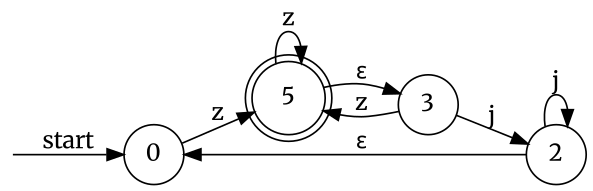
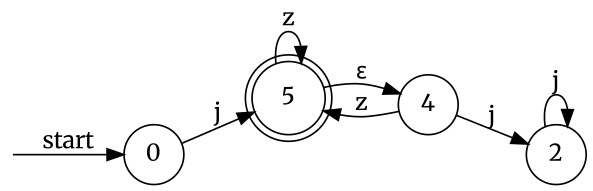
(428, 105) -> (428, 105)
(218, 114) -> (218, 114)
(364, 155) -> none
